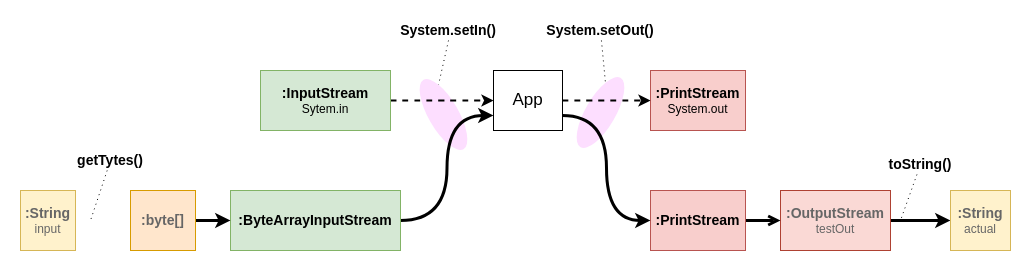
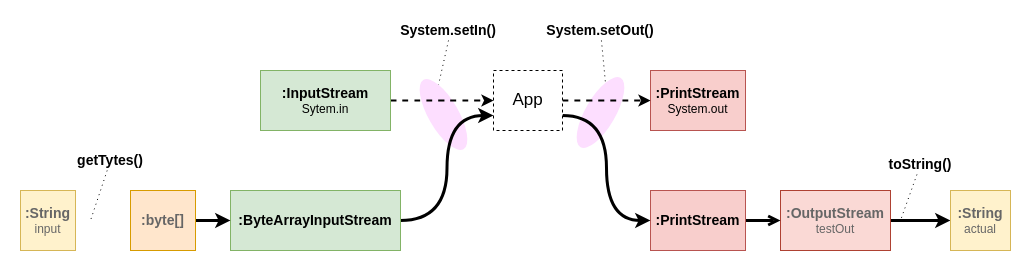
(528, 101) -> (528, 101)
